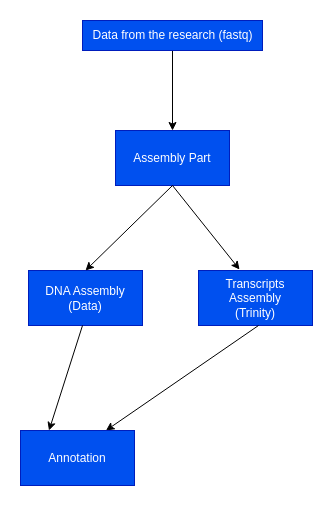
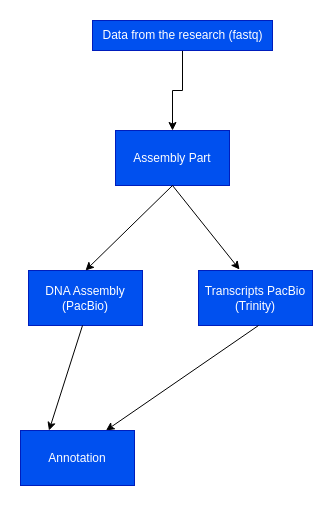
(173, 36) -> (183, 36)
(86, 299) -> (86, 299)
(256, 299) -> (256, 299)
